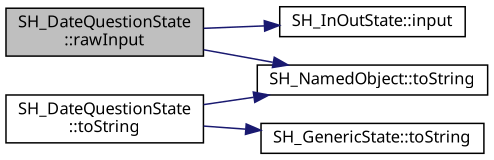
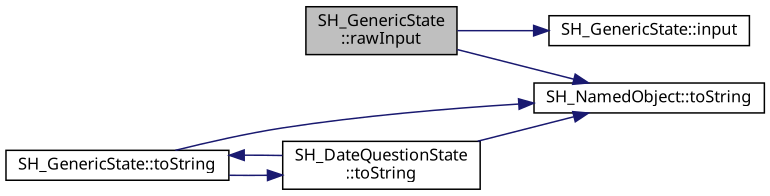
(372, 22) -> (649, 31)
(105, 32) -> (381, 31)
none -> (346, 119)
none -> (248, 175)
